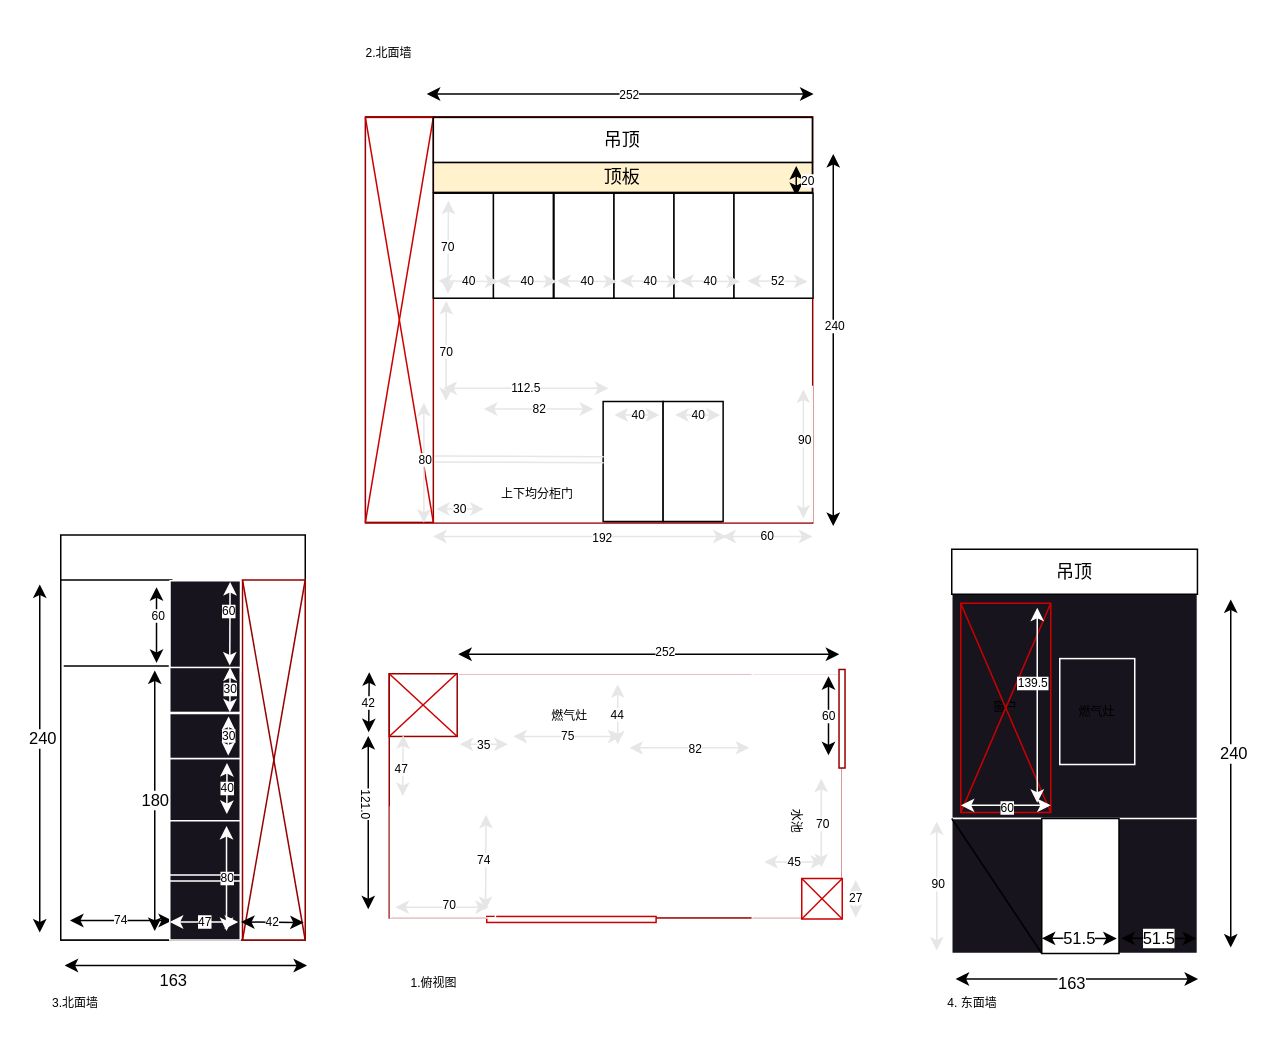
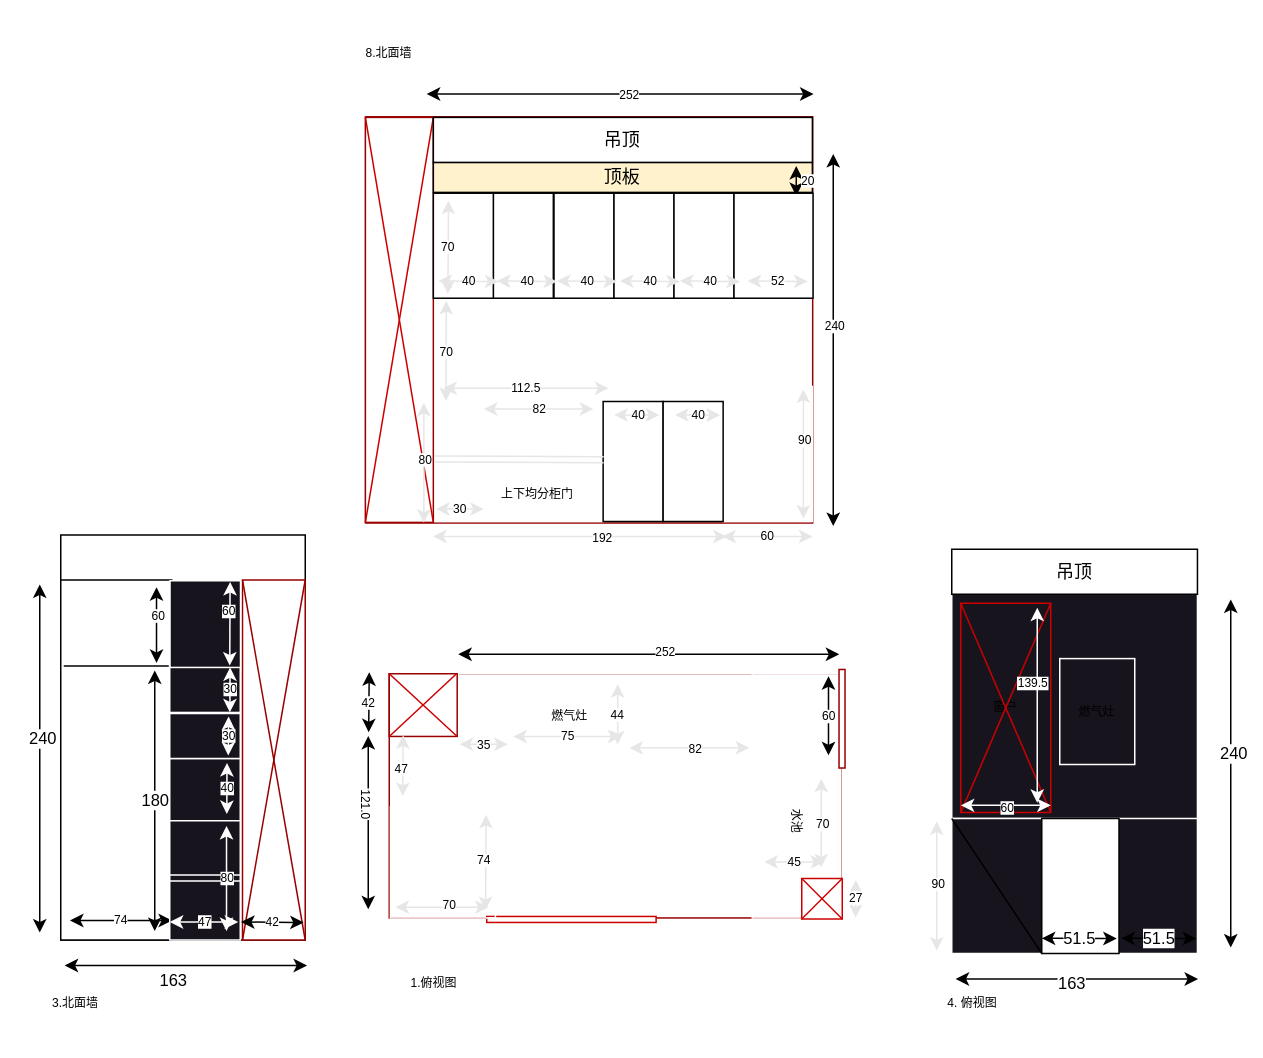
(389, 53) -> (389, 53)
(973, 1003) -> (973, 1003)
